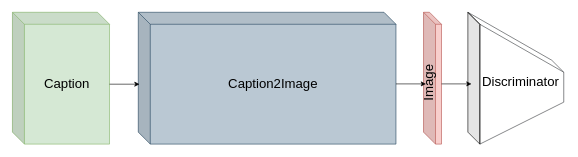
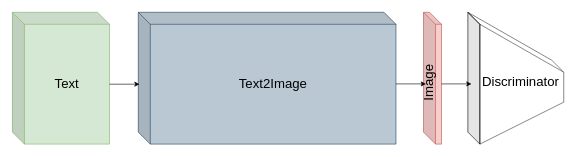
(67, 84) -> (67, 84)
(273, 84) -> (273, 84)
